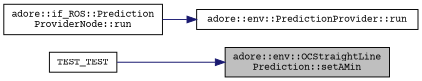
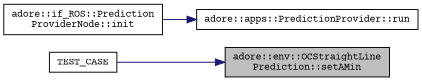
(83, 19) -> (83, 19)
(307, 19) -> (307, 19)
(83, 62) -> (83, 62)
